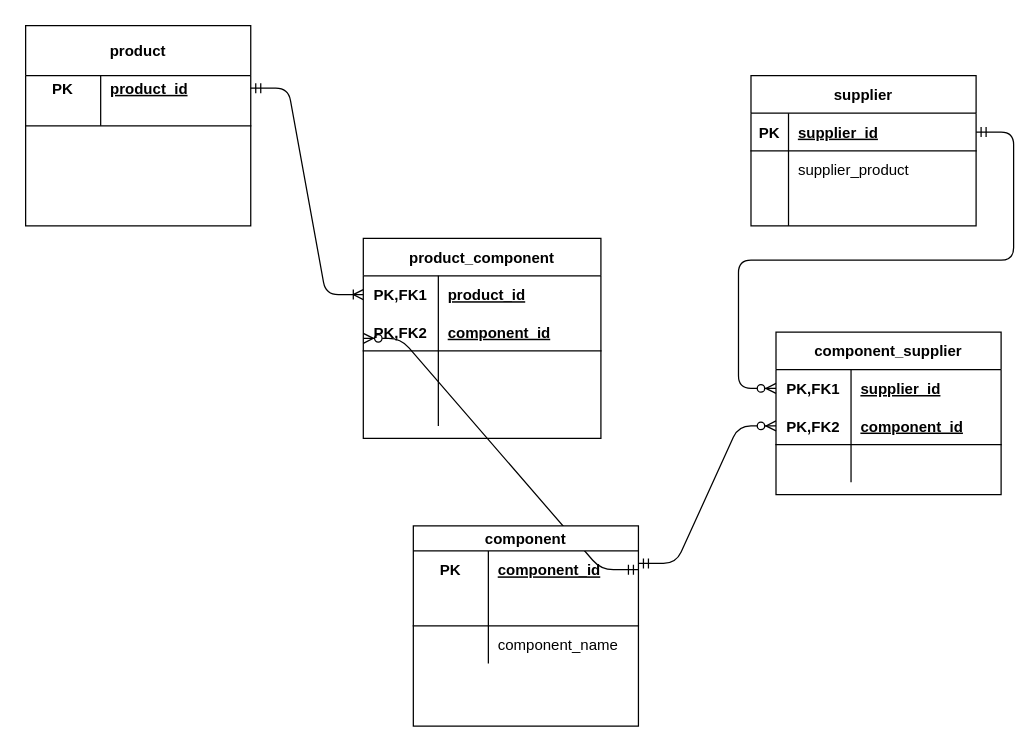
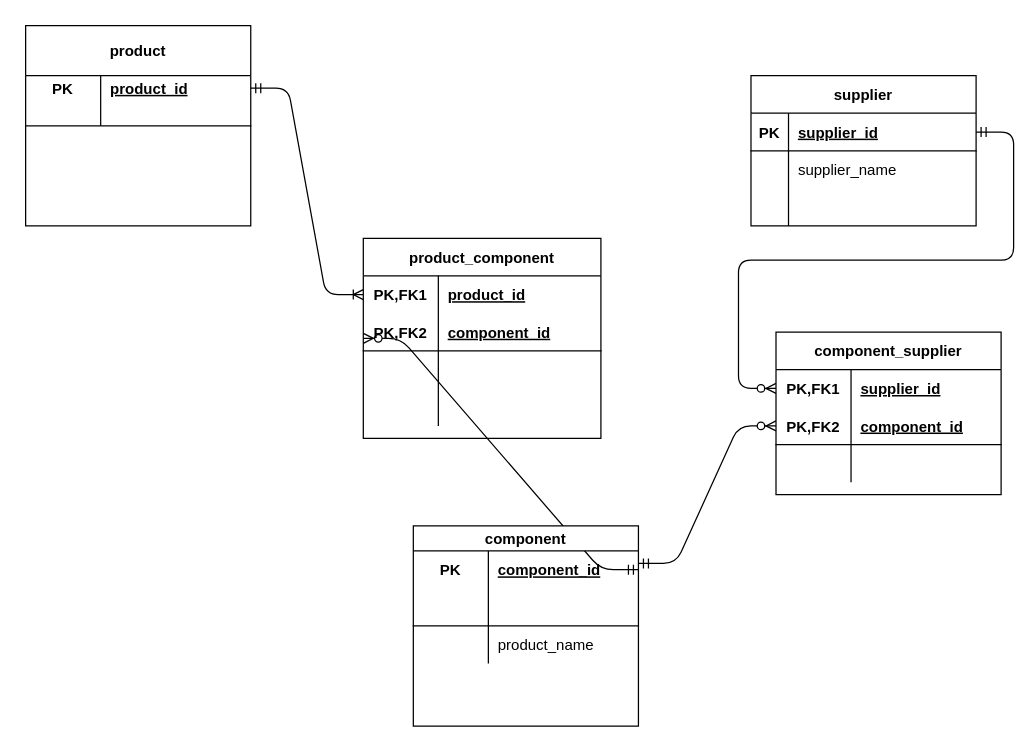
(861, 170) -> (848, 170)
(556, 645) -> (548, 645)
